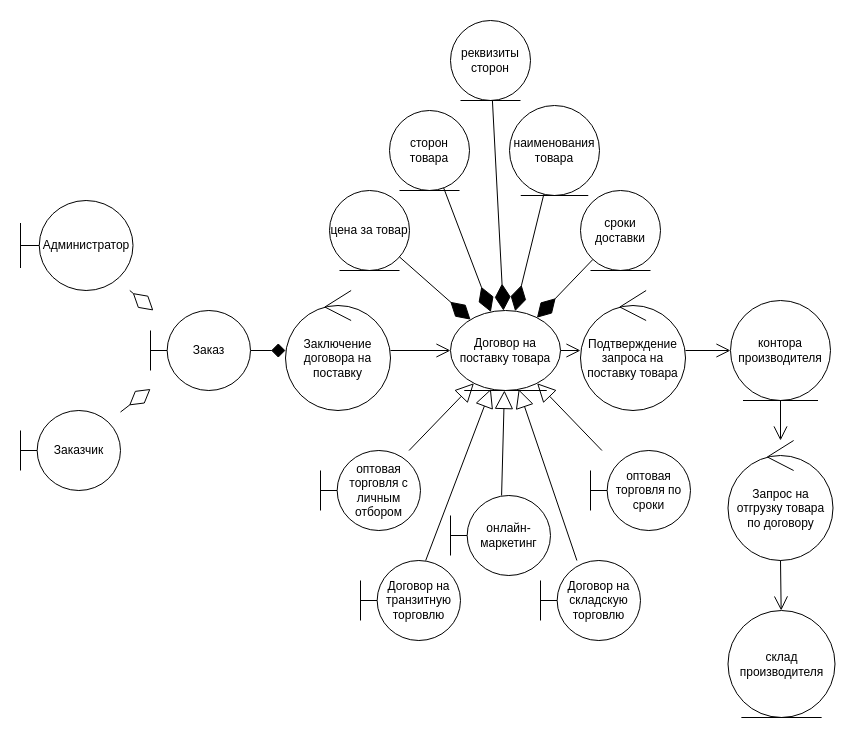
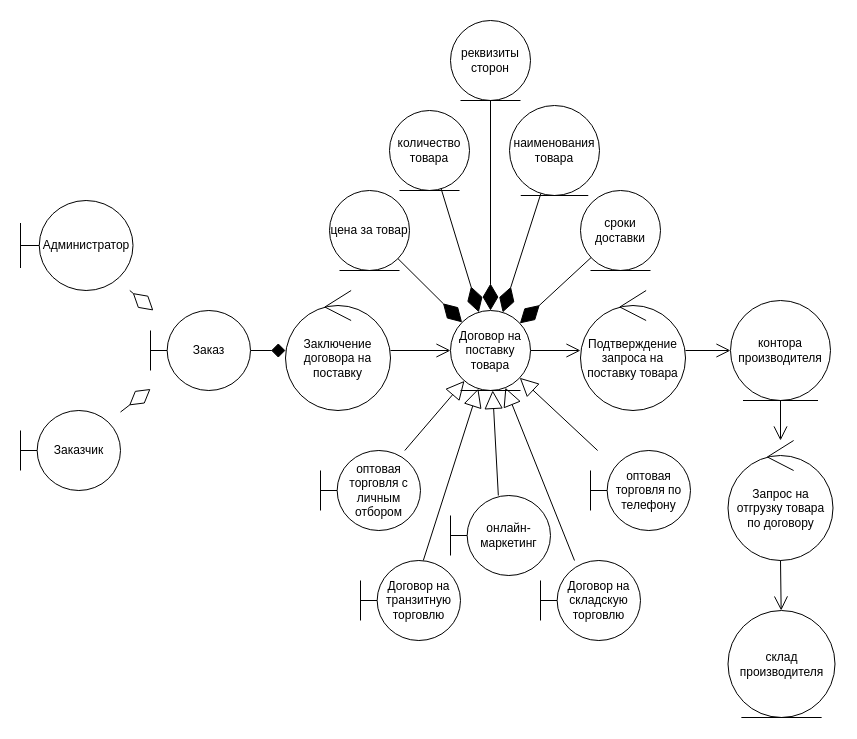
(430, 151) -> (430, 151)
(506, 351) -> (491, 351)
(649, 491) -> (649, 491)
